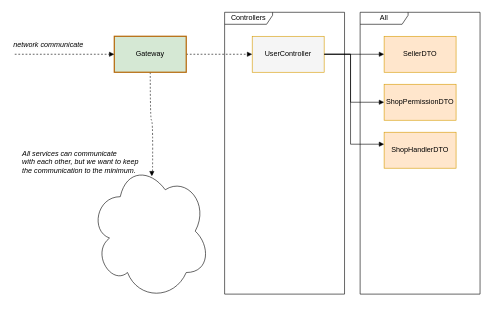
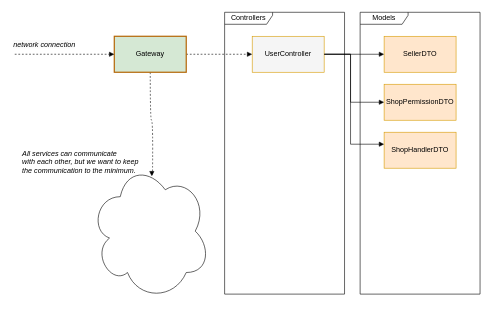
(384, 18) -> (384, 18)
(50, 45) -> (48, 45)
